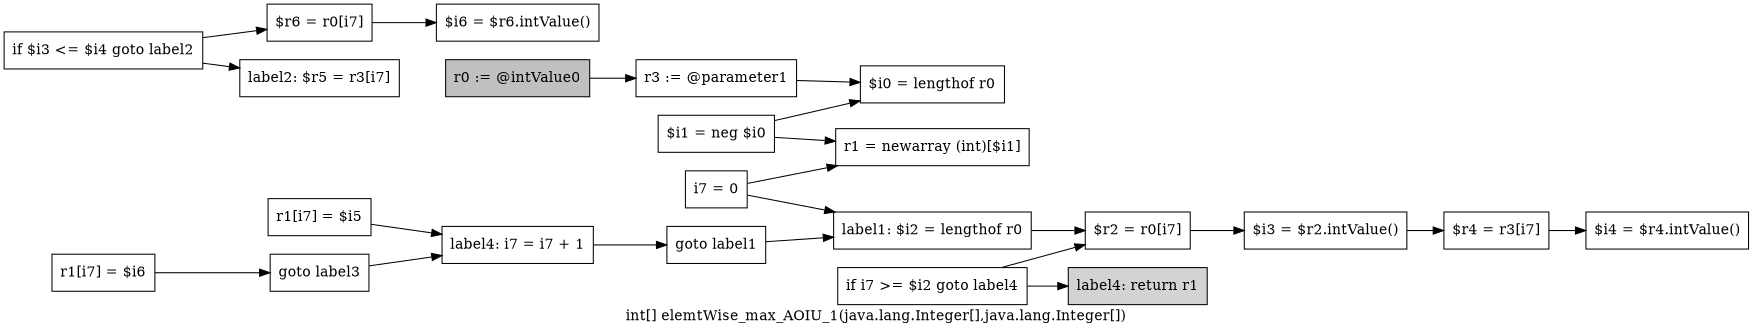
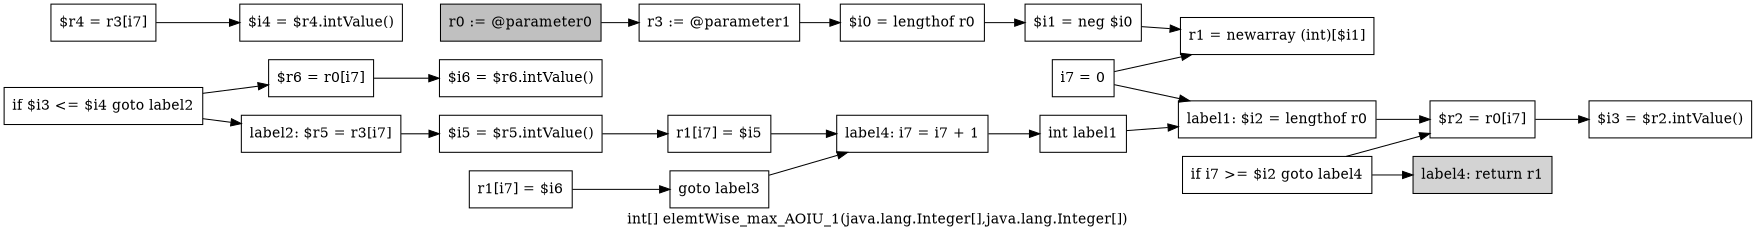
(518, 78) -> (521, 23)
(812, 112) -> (999, 23)
none -> (521, 134)
(1420, 231) -> none
(716, 245) -> (1083, 134)
